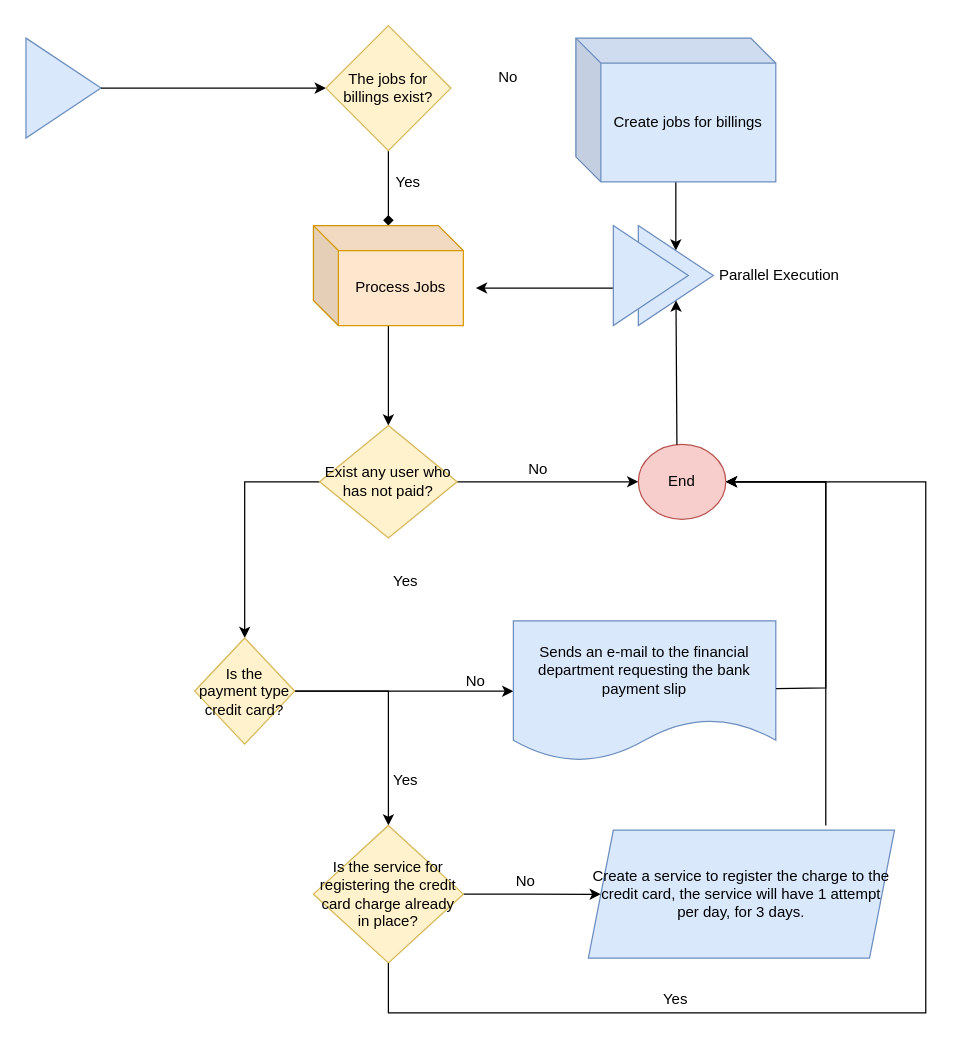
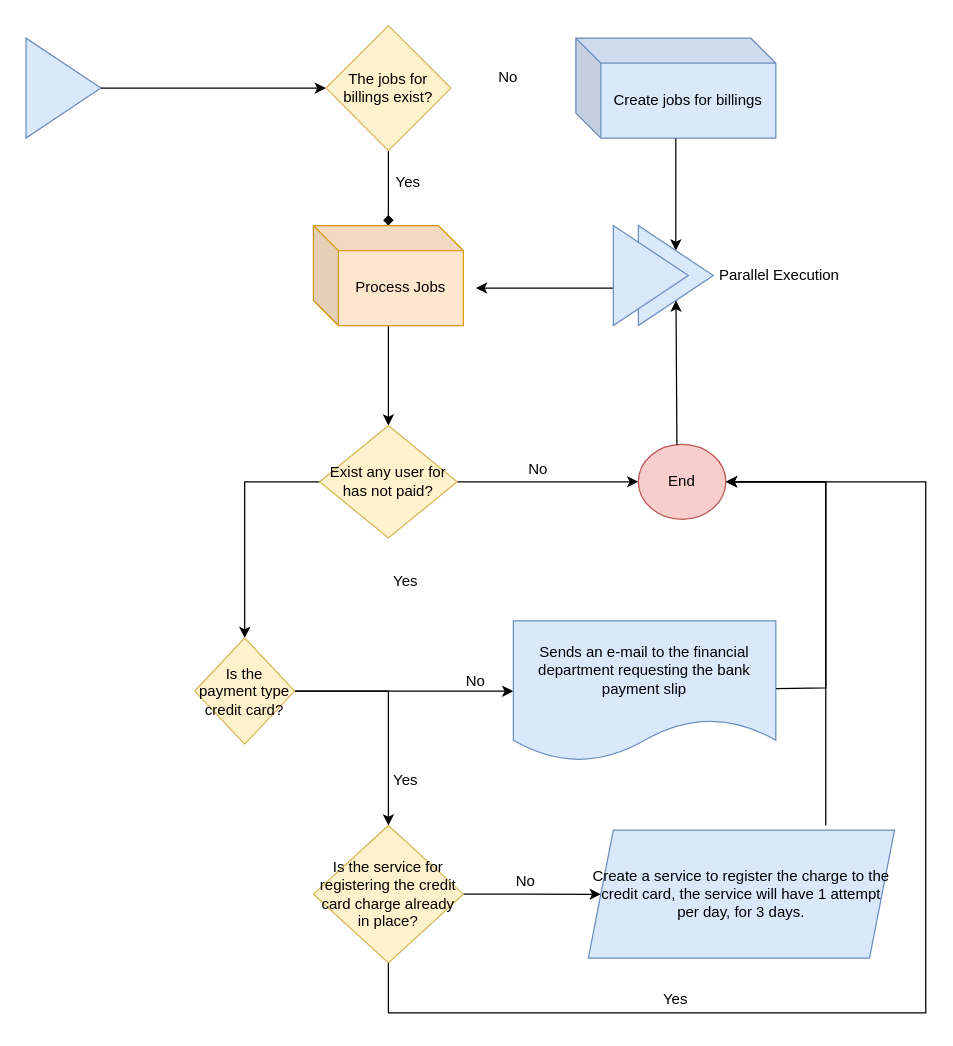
(676, 110) -> (676, 88)
(388, 482) -> (388, 482)
